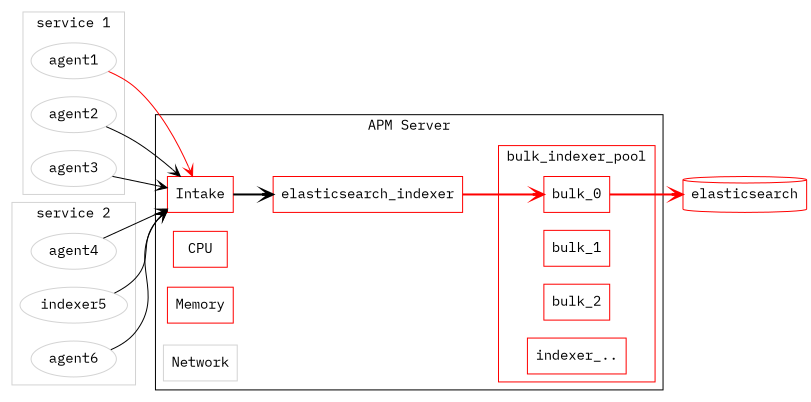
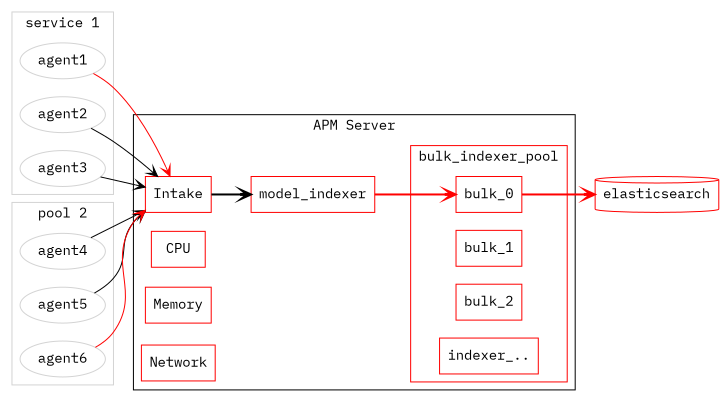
(368, 194) -> (313, 194)
(74, 214) -> (63, 214)
(148, 289) -> (125, 286)
(74, 305) -> (63, 305)
(200, 363) -> (178, 363)
